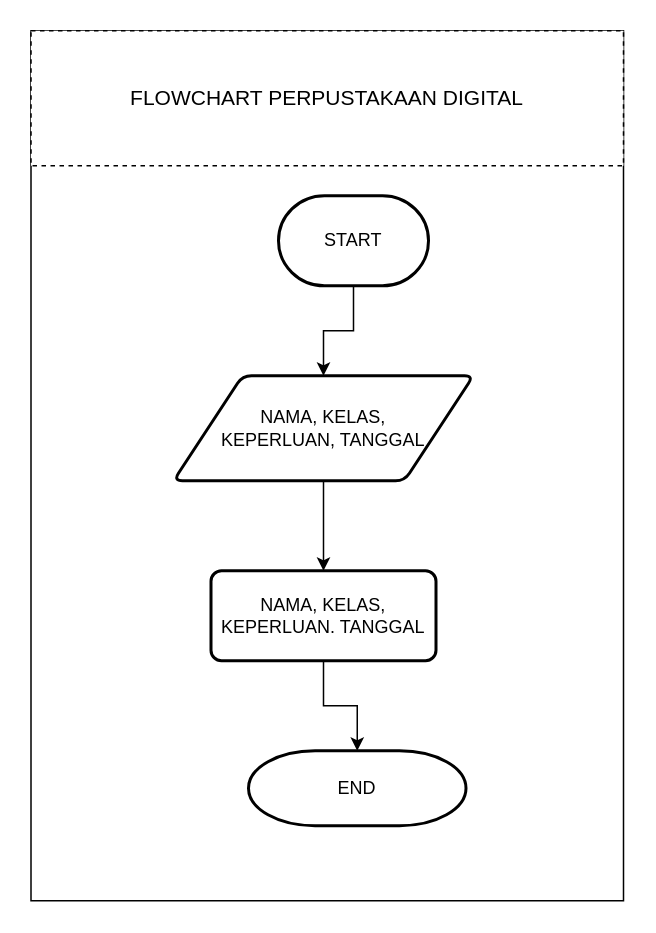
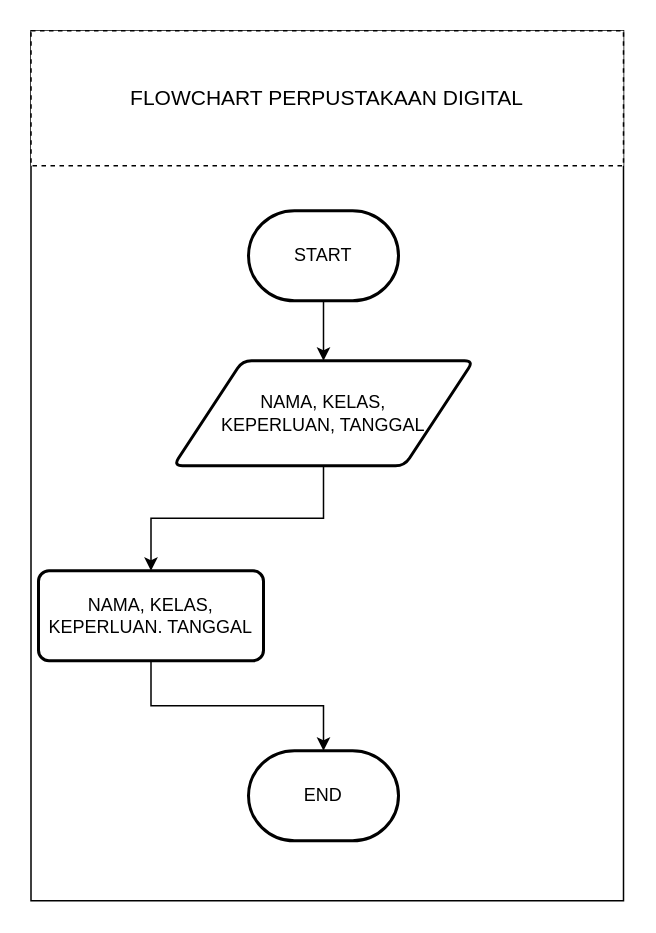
(353, 241) -> (323, 256)
(323, 428) -> (323, 413)
(323, 616) -> (151, 616)
(357, 788) -> (323, 796)
